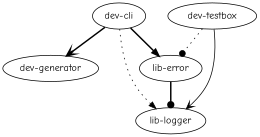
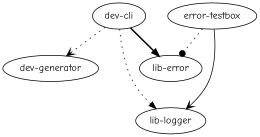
(212, 16) -> (212, 16)
(89, 39) -> (89, 39)
(171, 92) -> none
